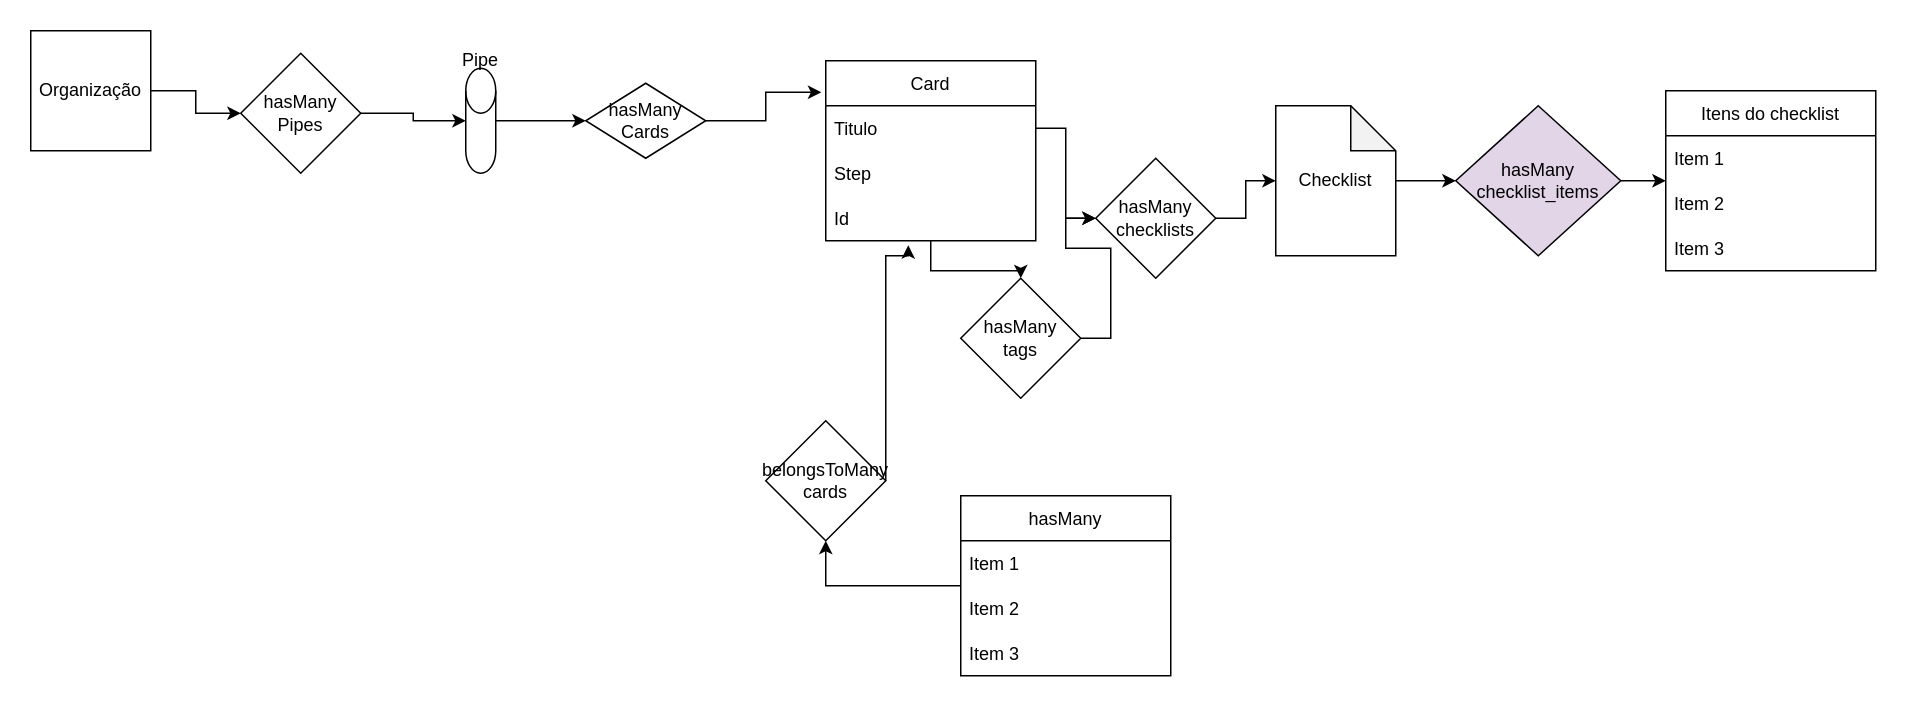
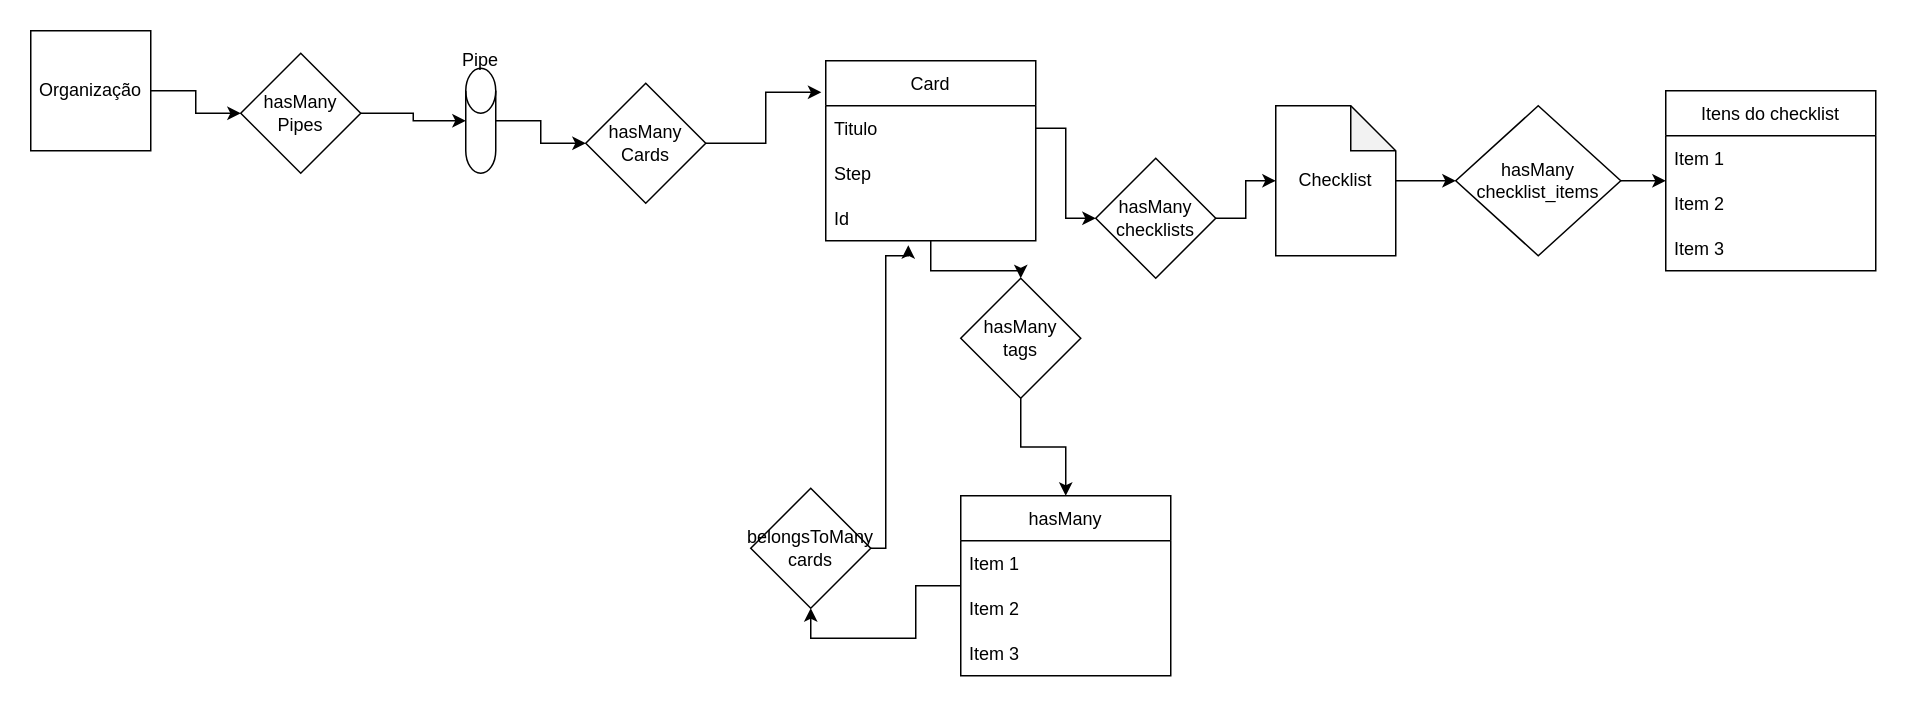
(646, 121) -> (646, 143)
(1538, 181) -> (1538, 181)
(1111, 272) -> (1039, 447)
(826, 481) -> (811, 548)
